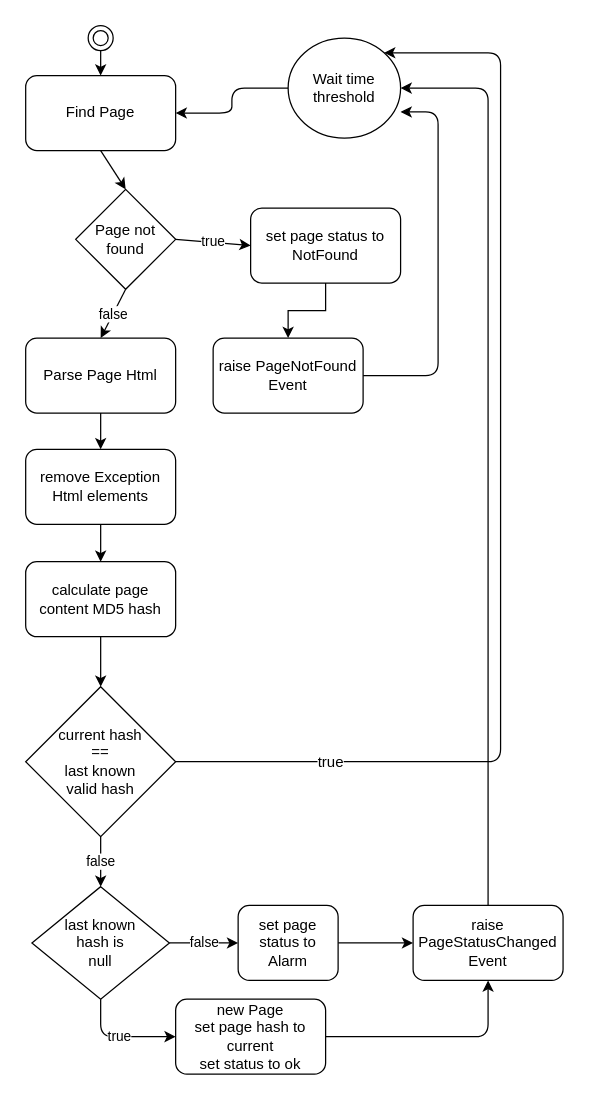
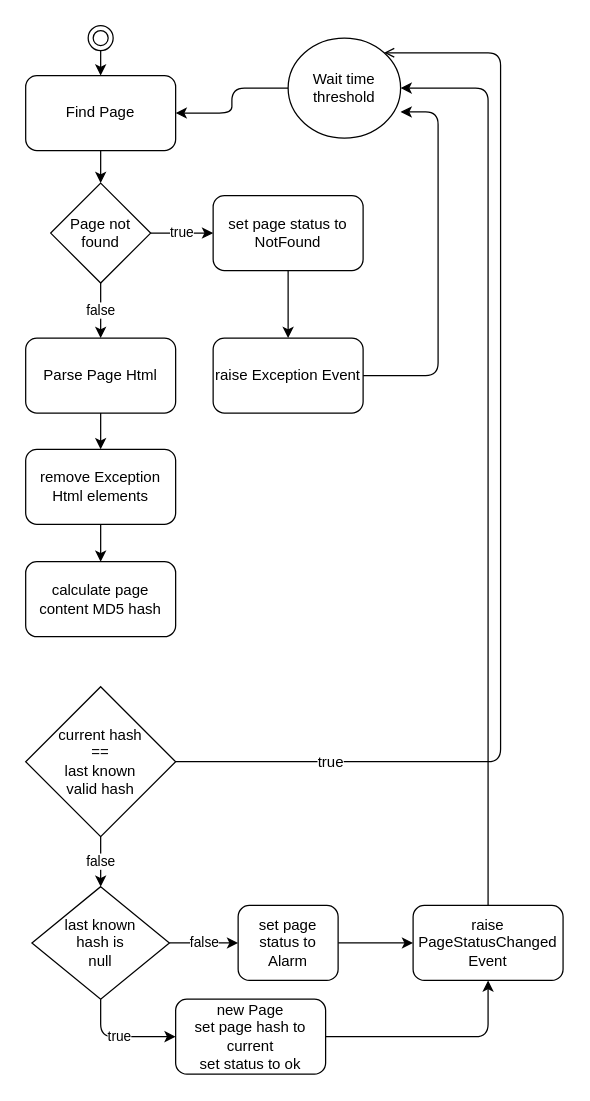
(394, 53) -> (391, 53)
(126, 239) -> (101, 233)
(326, 246) -> (288, 233)
(288, 376) -> (288, 376)
(101, 658) -> none
